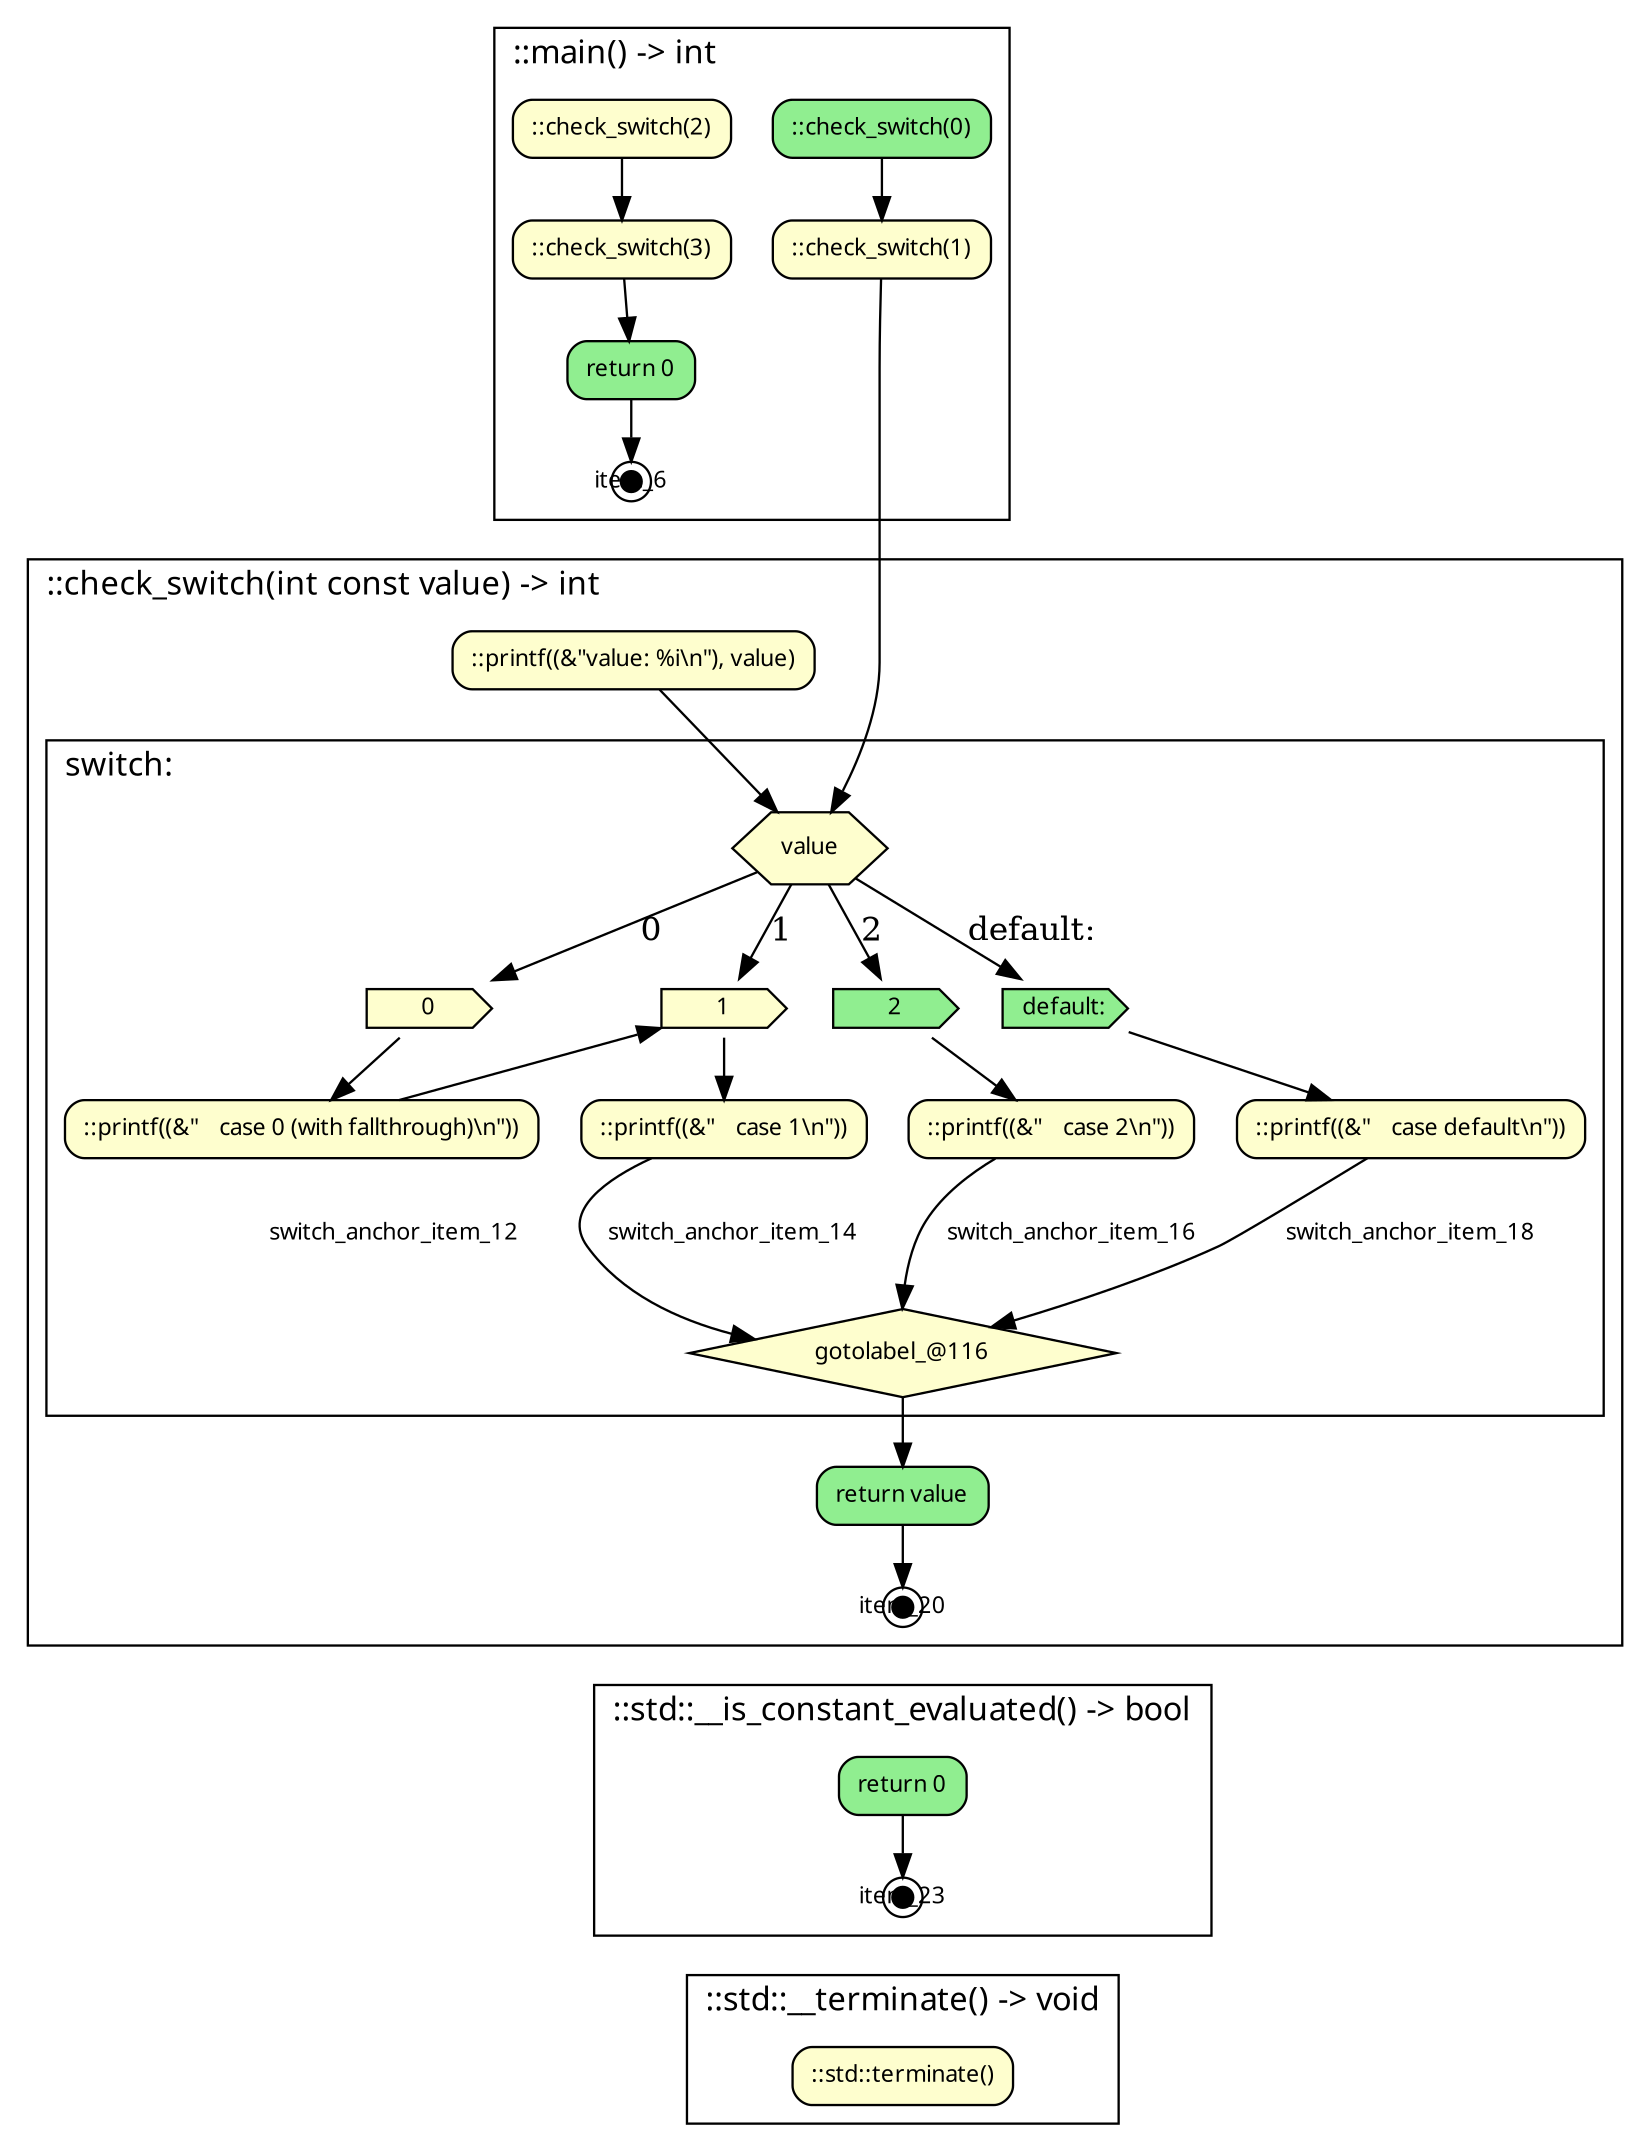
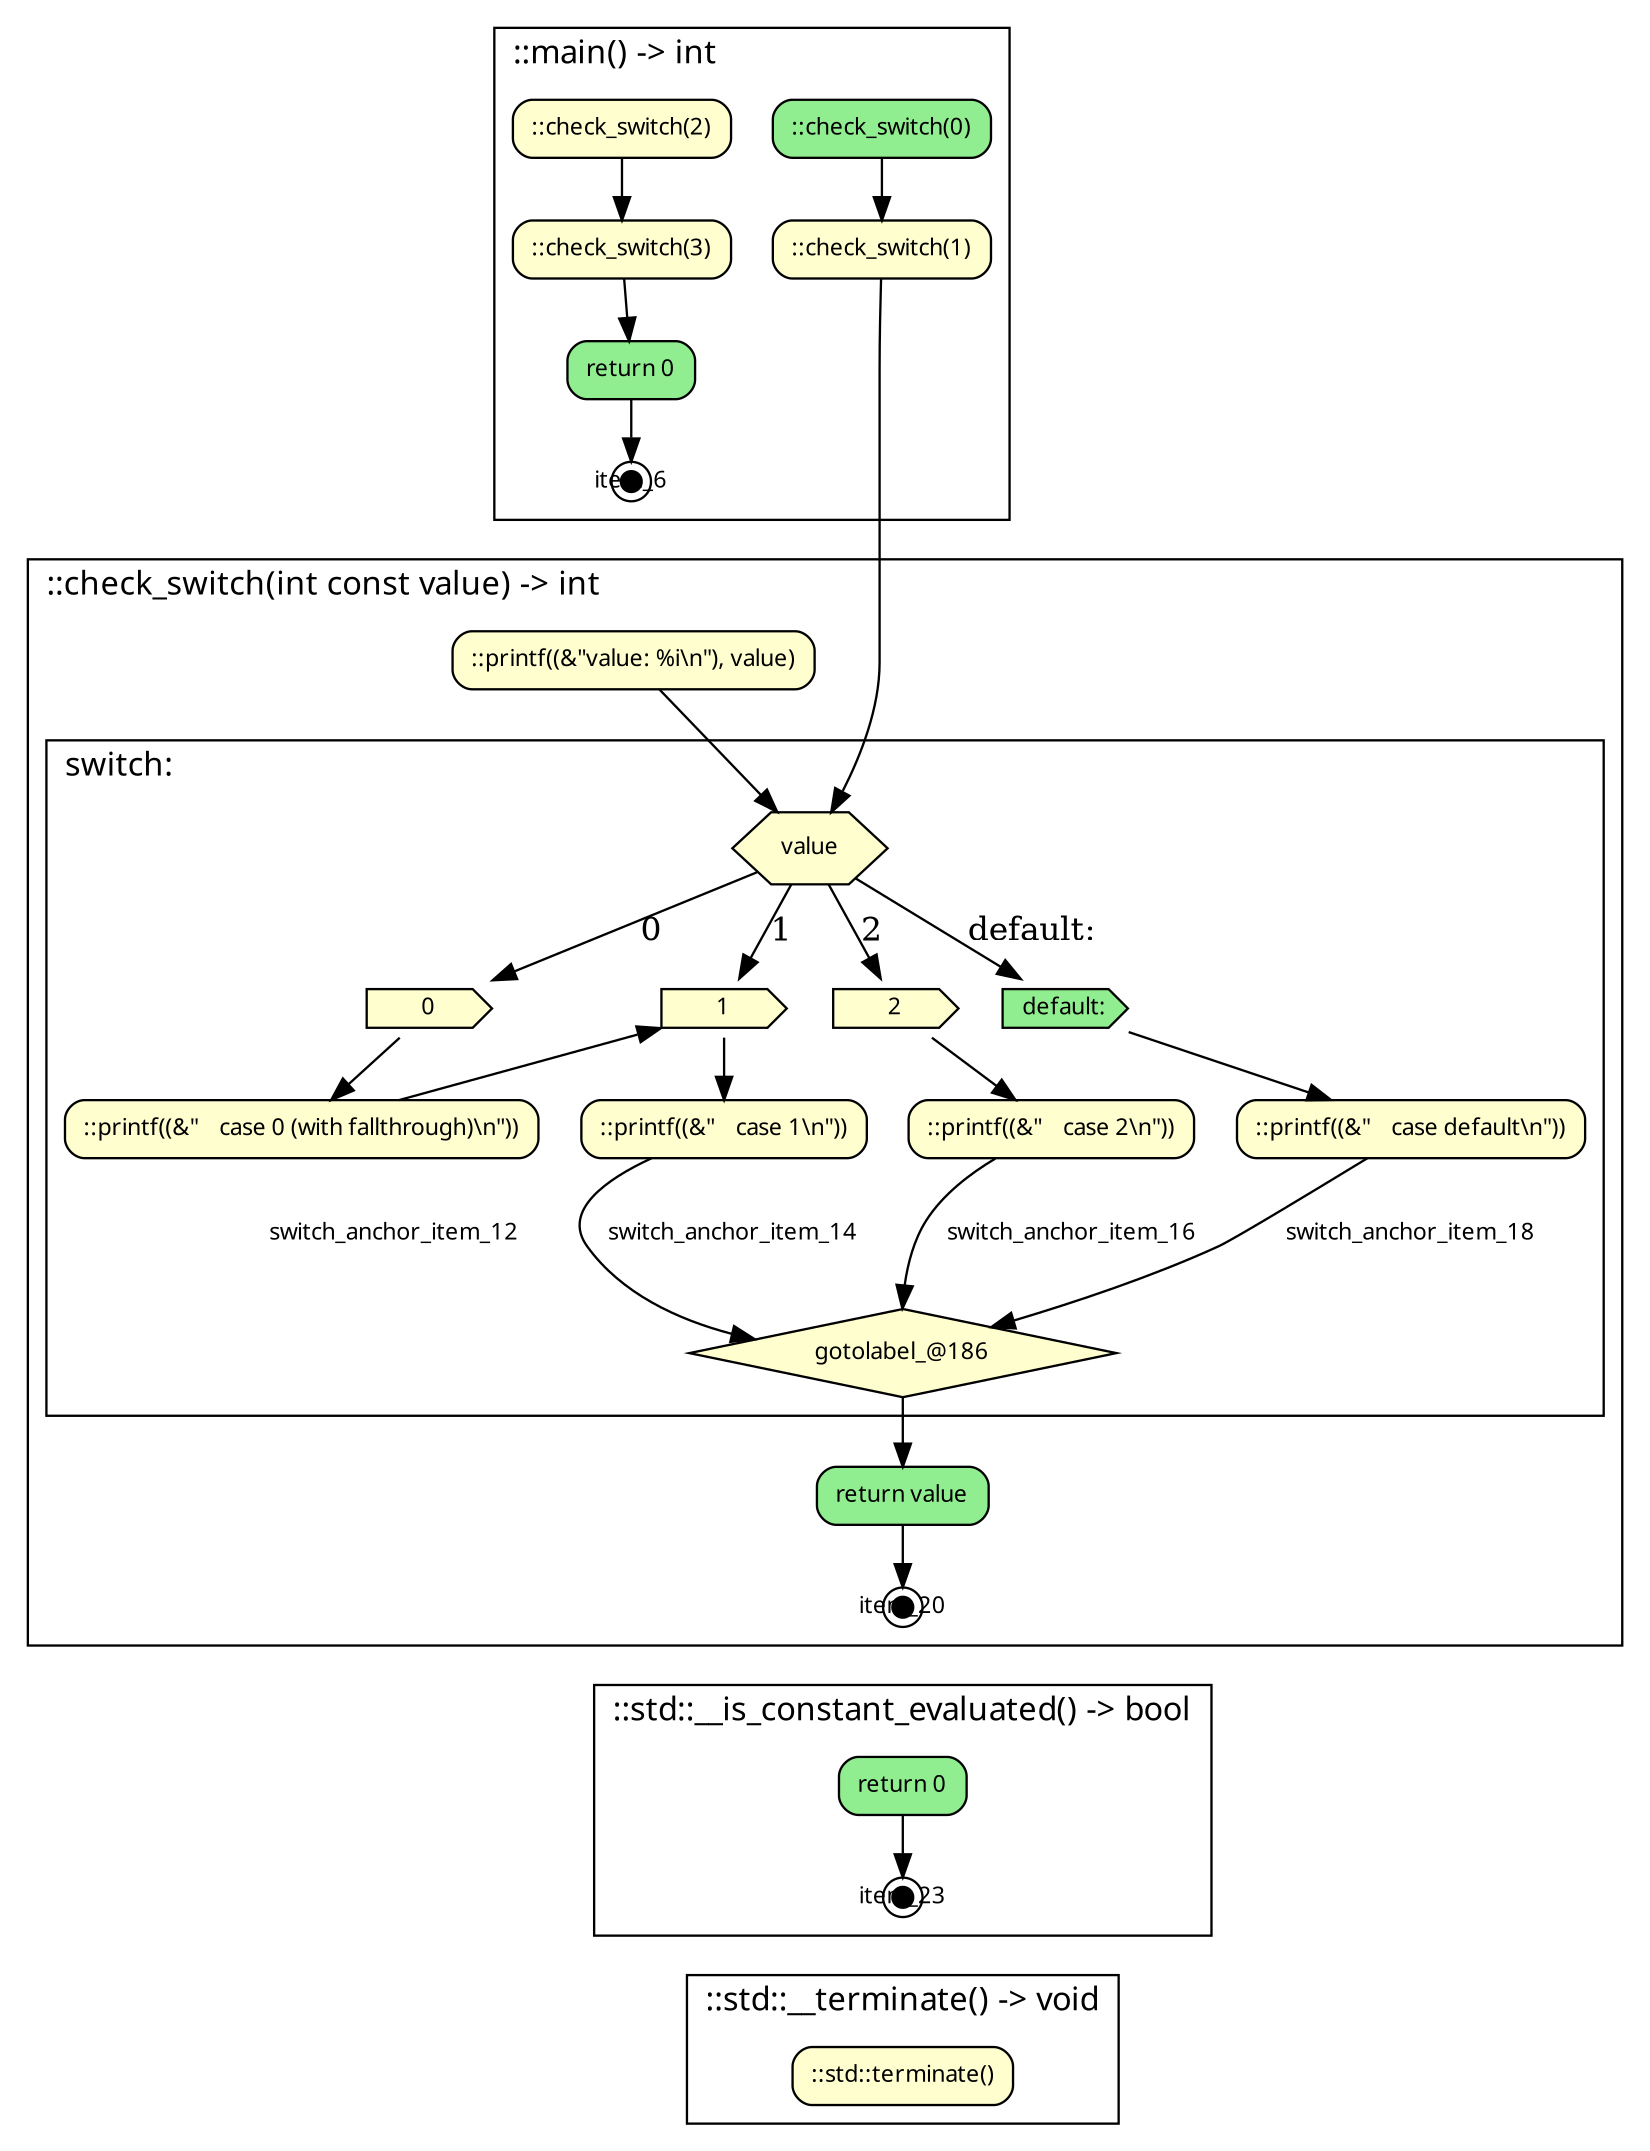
(896, 1008) -> (896, 1008)
(903, 1353) -> (903, 1353)
